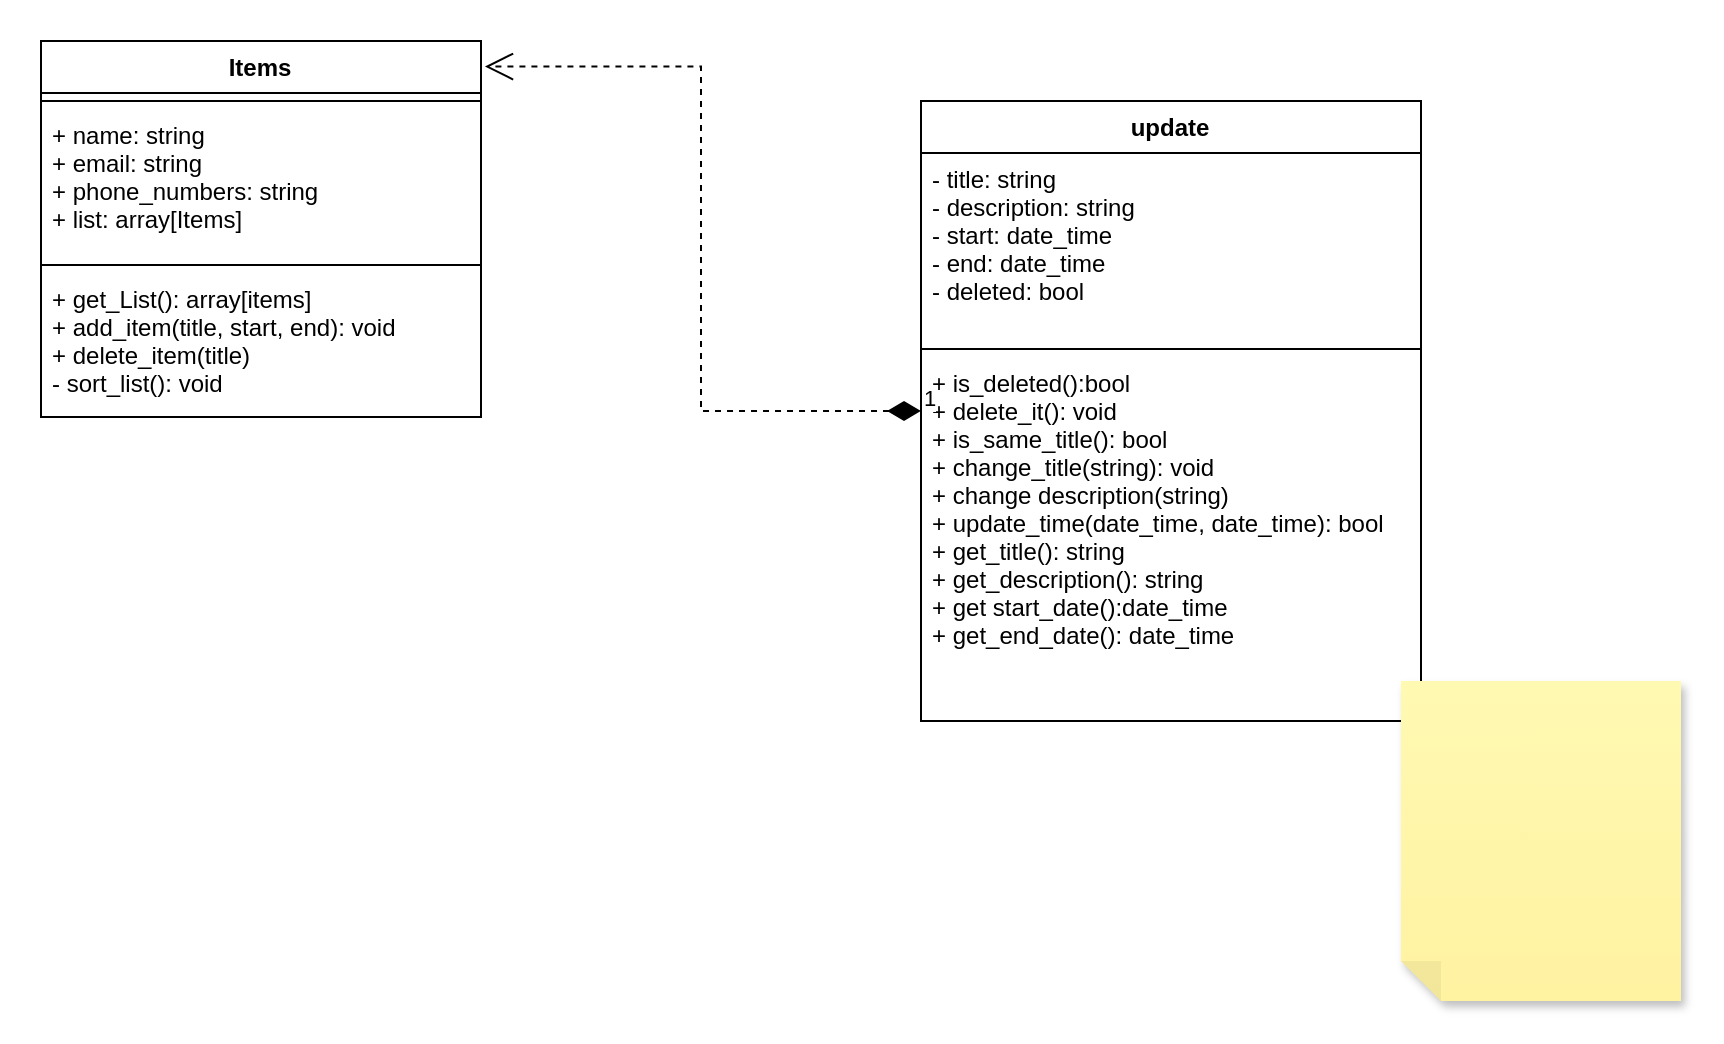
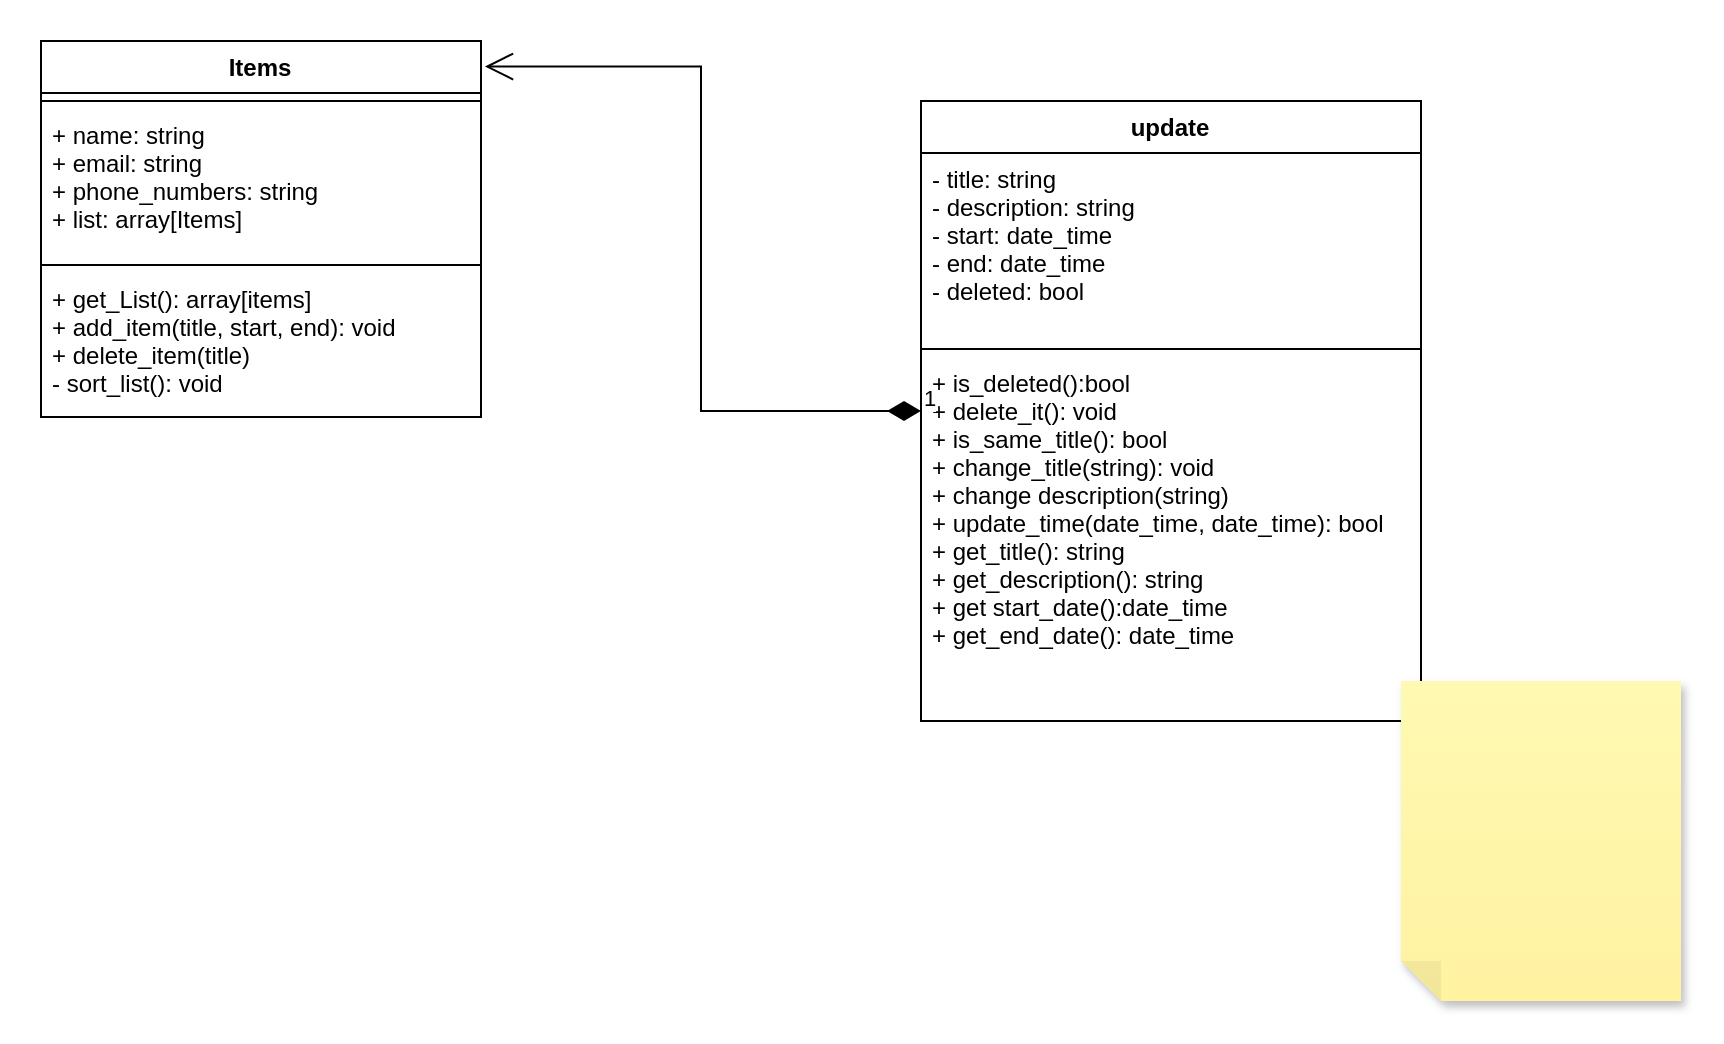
(701, 225) -> (701, 225)
